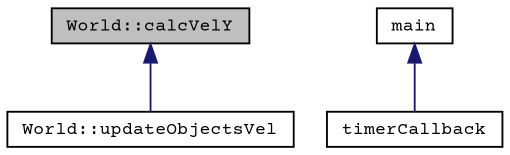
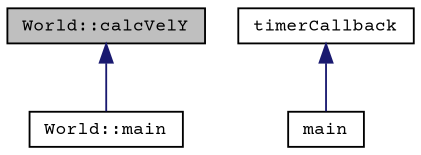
(415, 87) -> (326, 87)
(151, 129) -> (106, 129)
